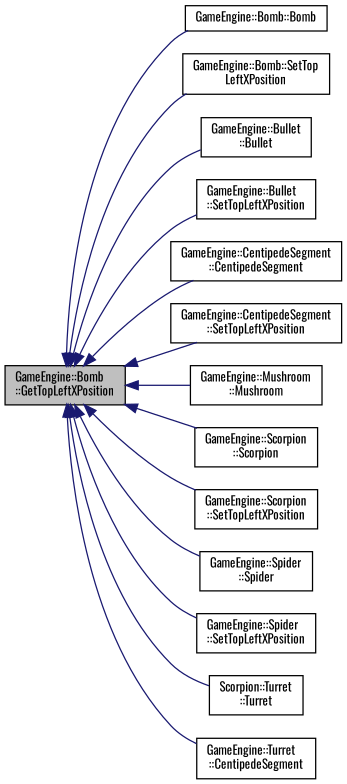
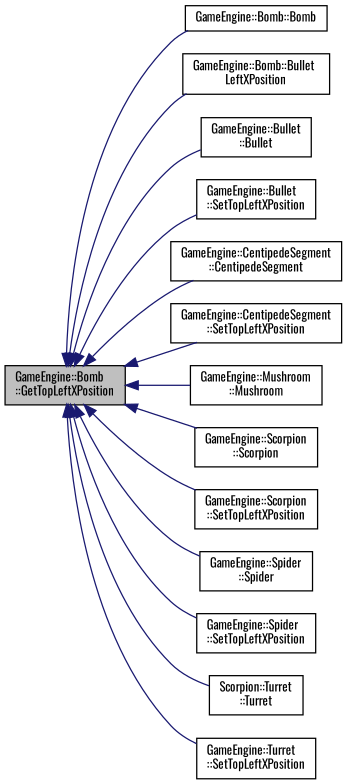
(256, 74) -> (256, 74)
(256, 759) -> (256, 759)
